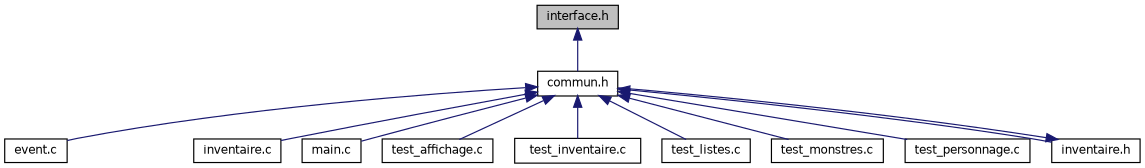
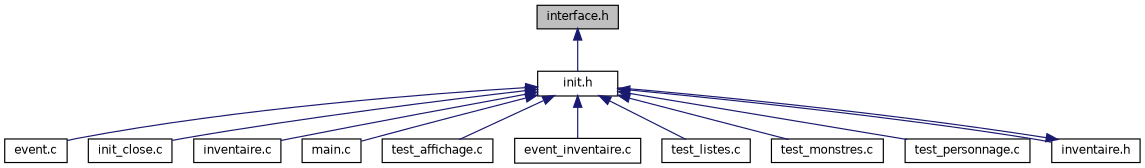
(578, 84) -> (578, 84)
none -> (130, 151)
(578, 151) -> (578, 151)
